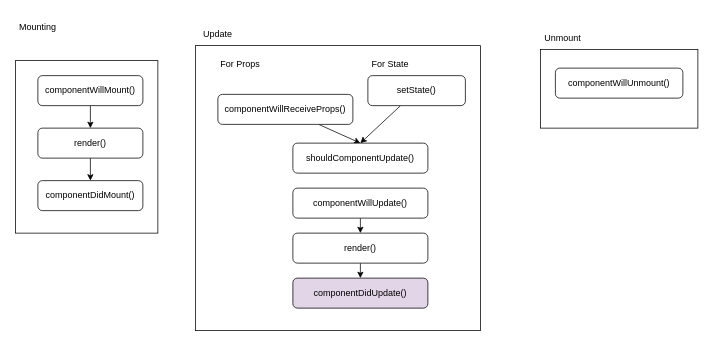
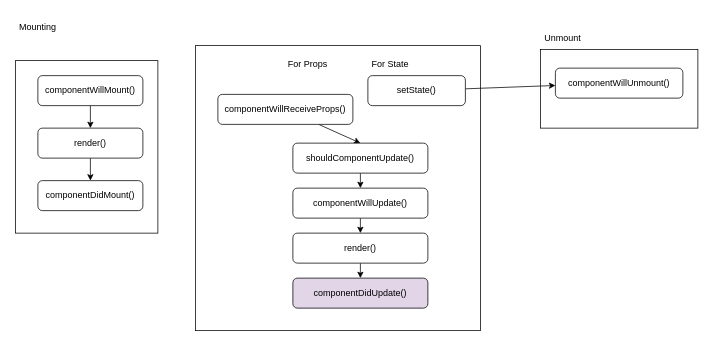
(218, 34) -> none
(240, 64) -> (308, 64)
(382, 122) -> (507, 87)
none -> (360, 178)
